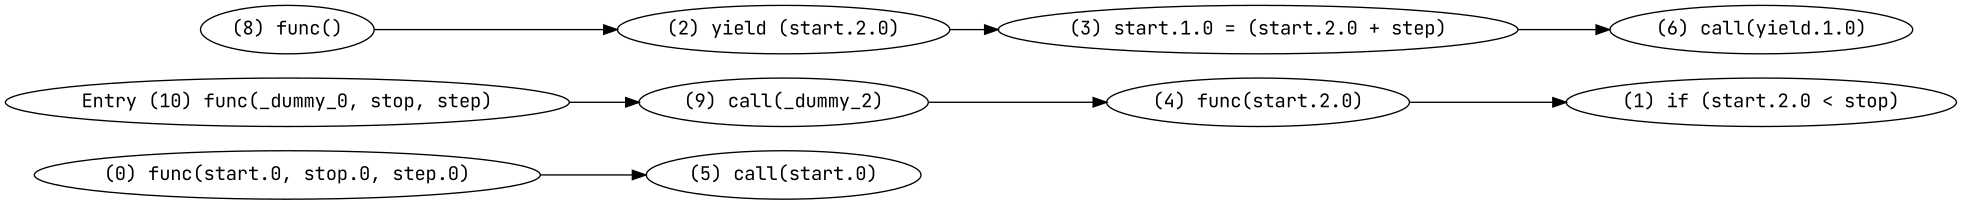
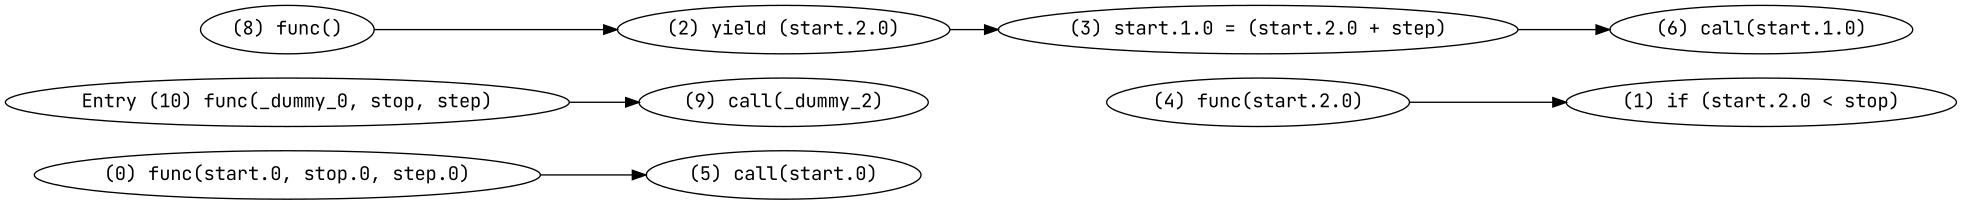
(1761, 30) -> (1761, 30)
(1011, 102) -> none
